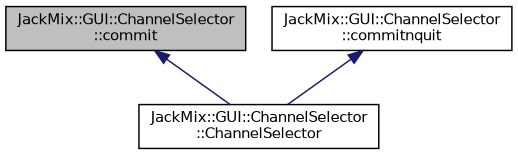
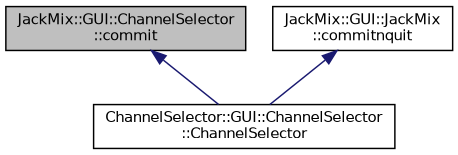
(392, 29) -> (363, 29)
(259, 127) -> (244, 127)
